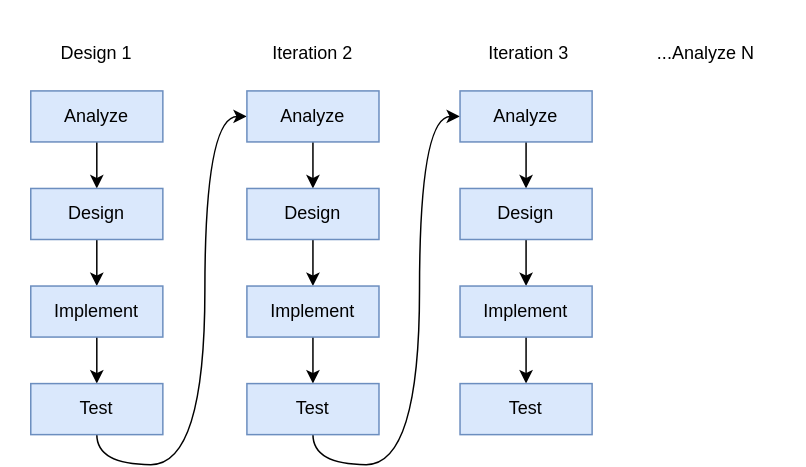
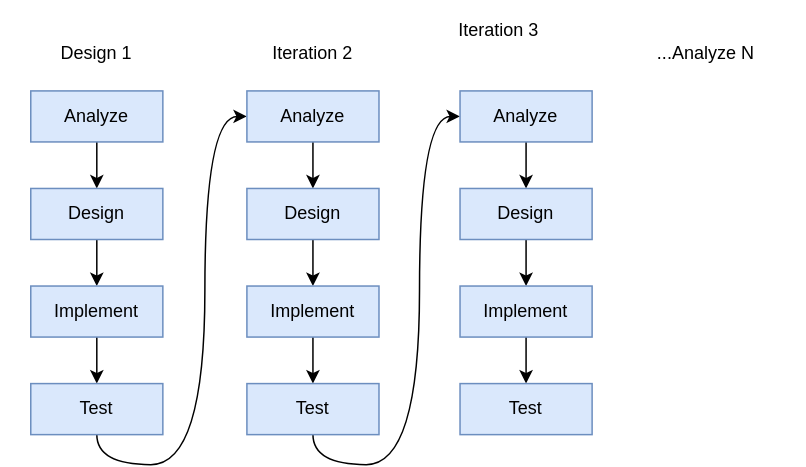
(529, 53) -> (499, 31)
